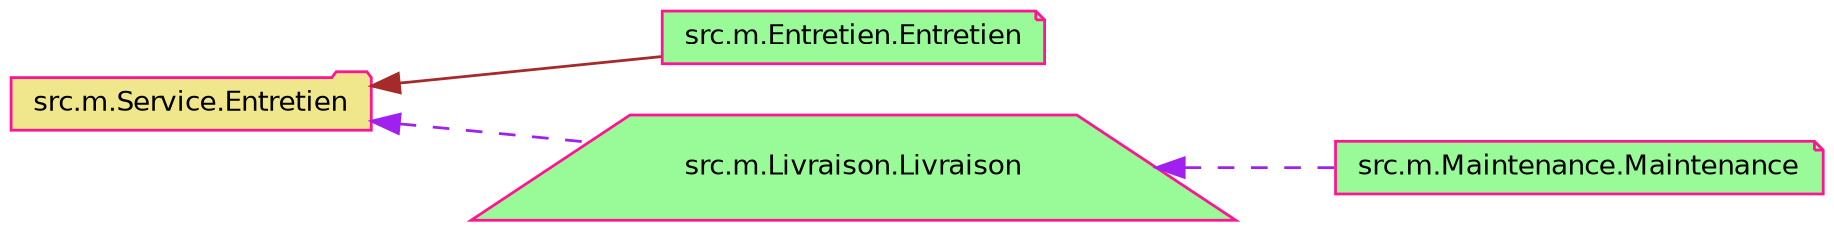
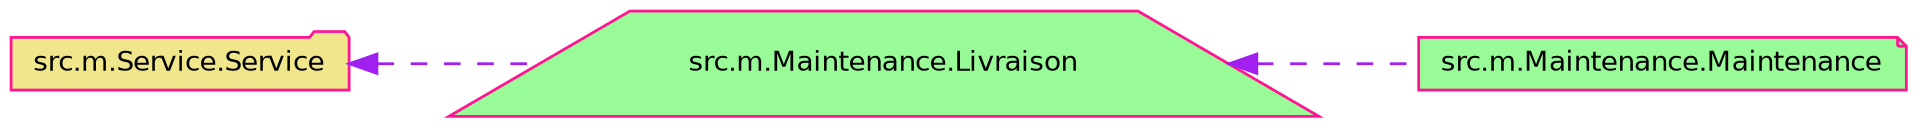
(853, 37) -> none
(191, 104) -> (180, 64)
(853, 168) -> (884, 64)
